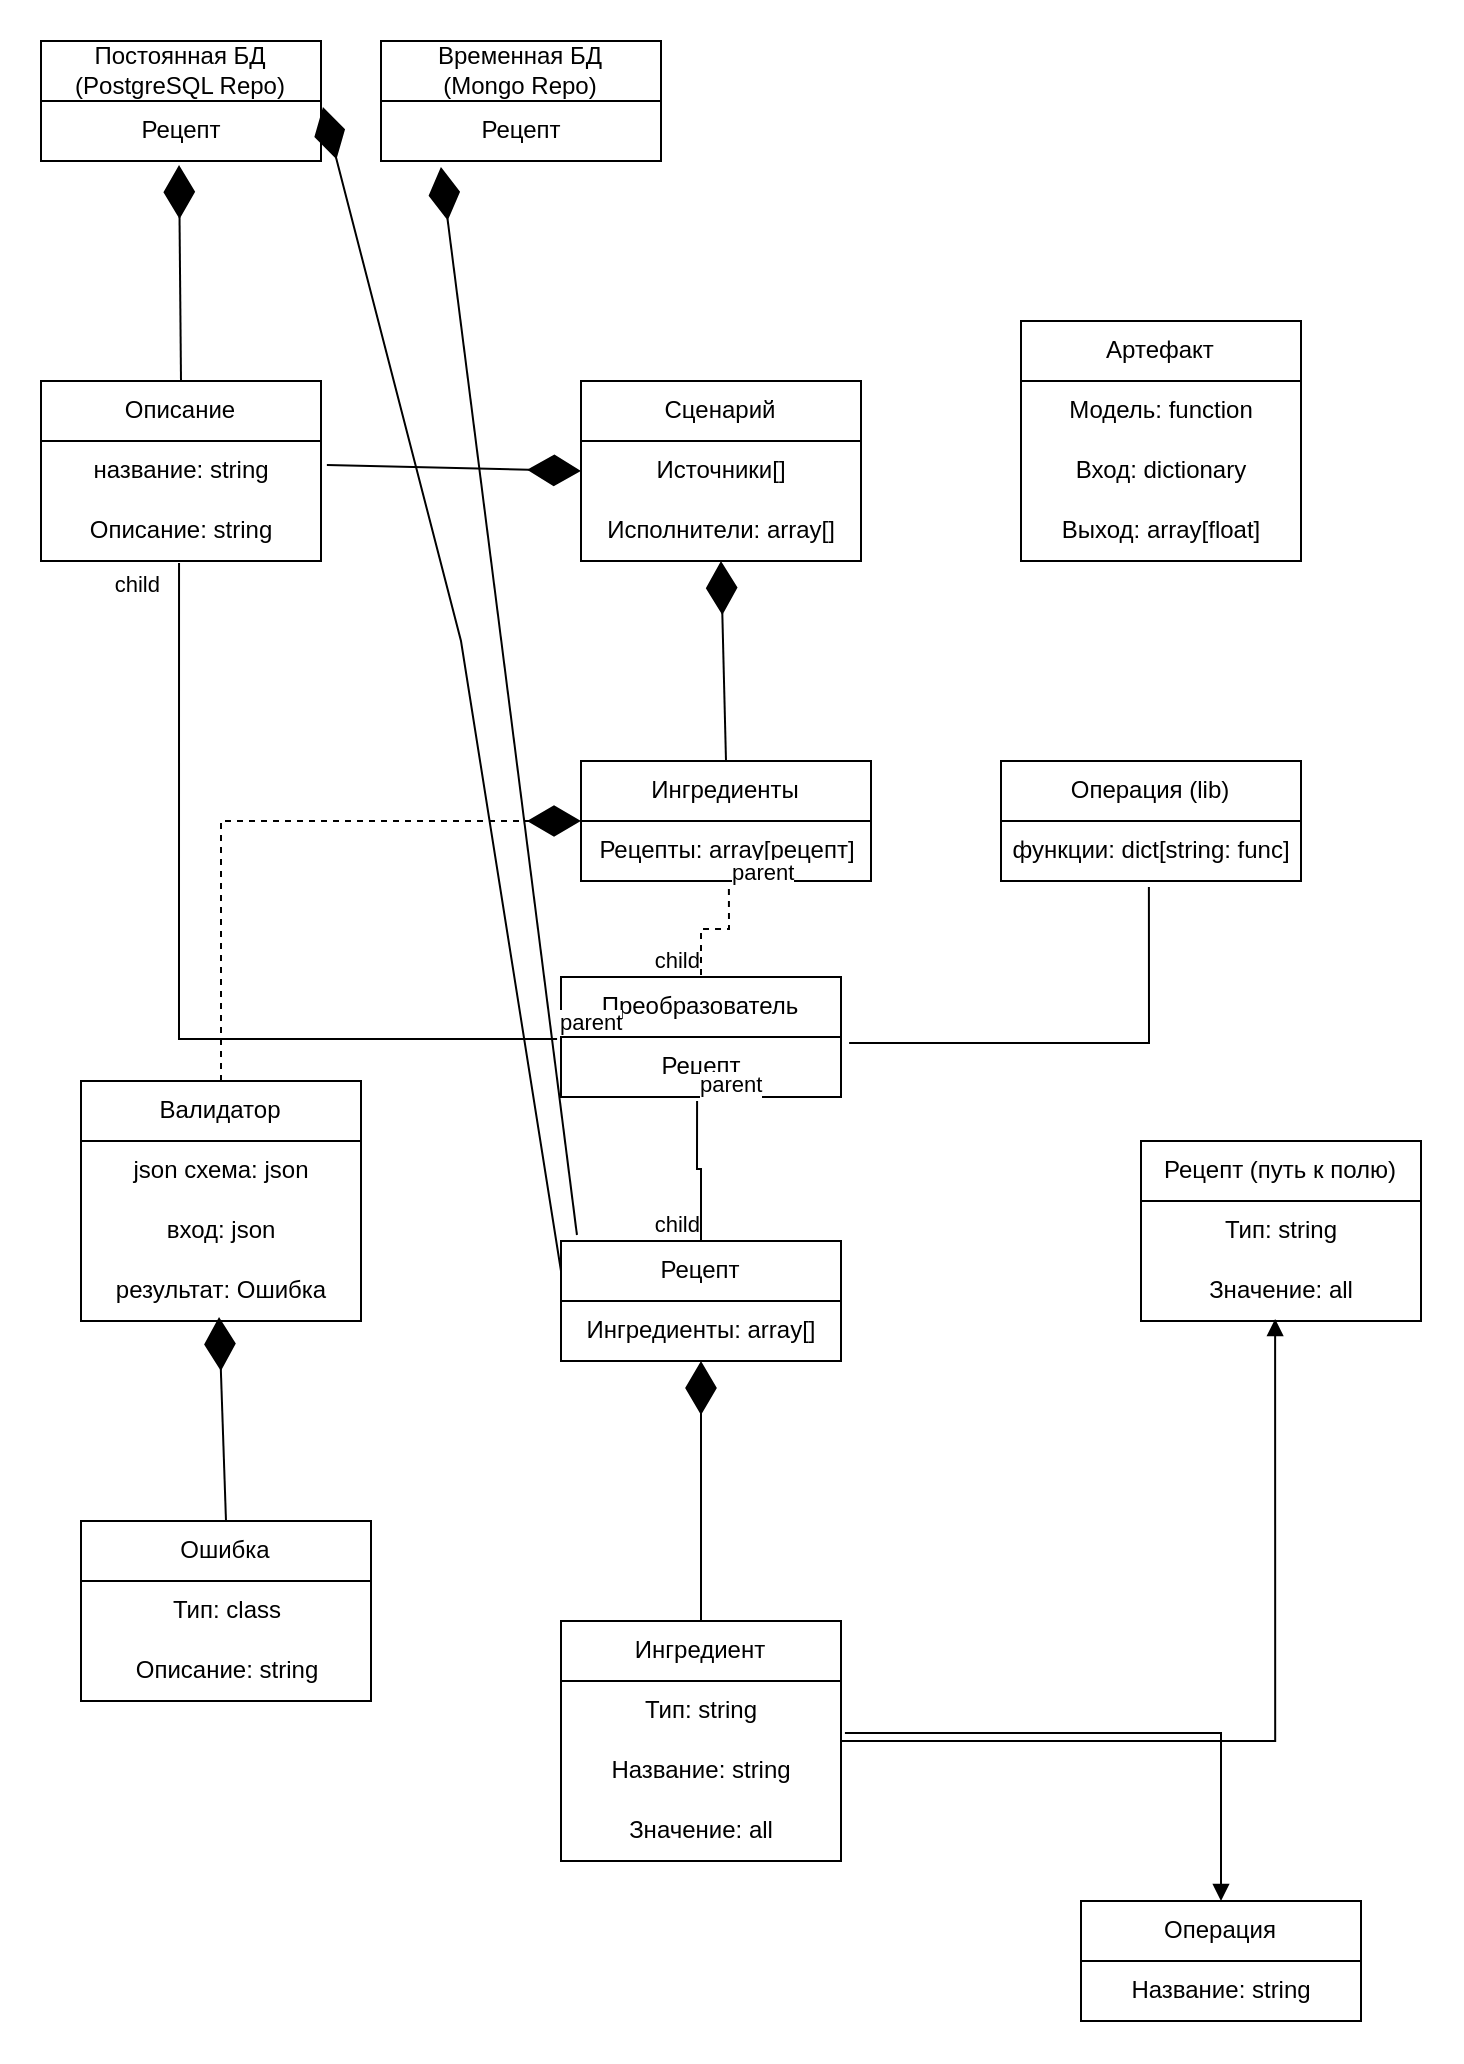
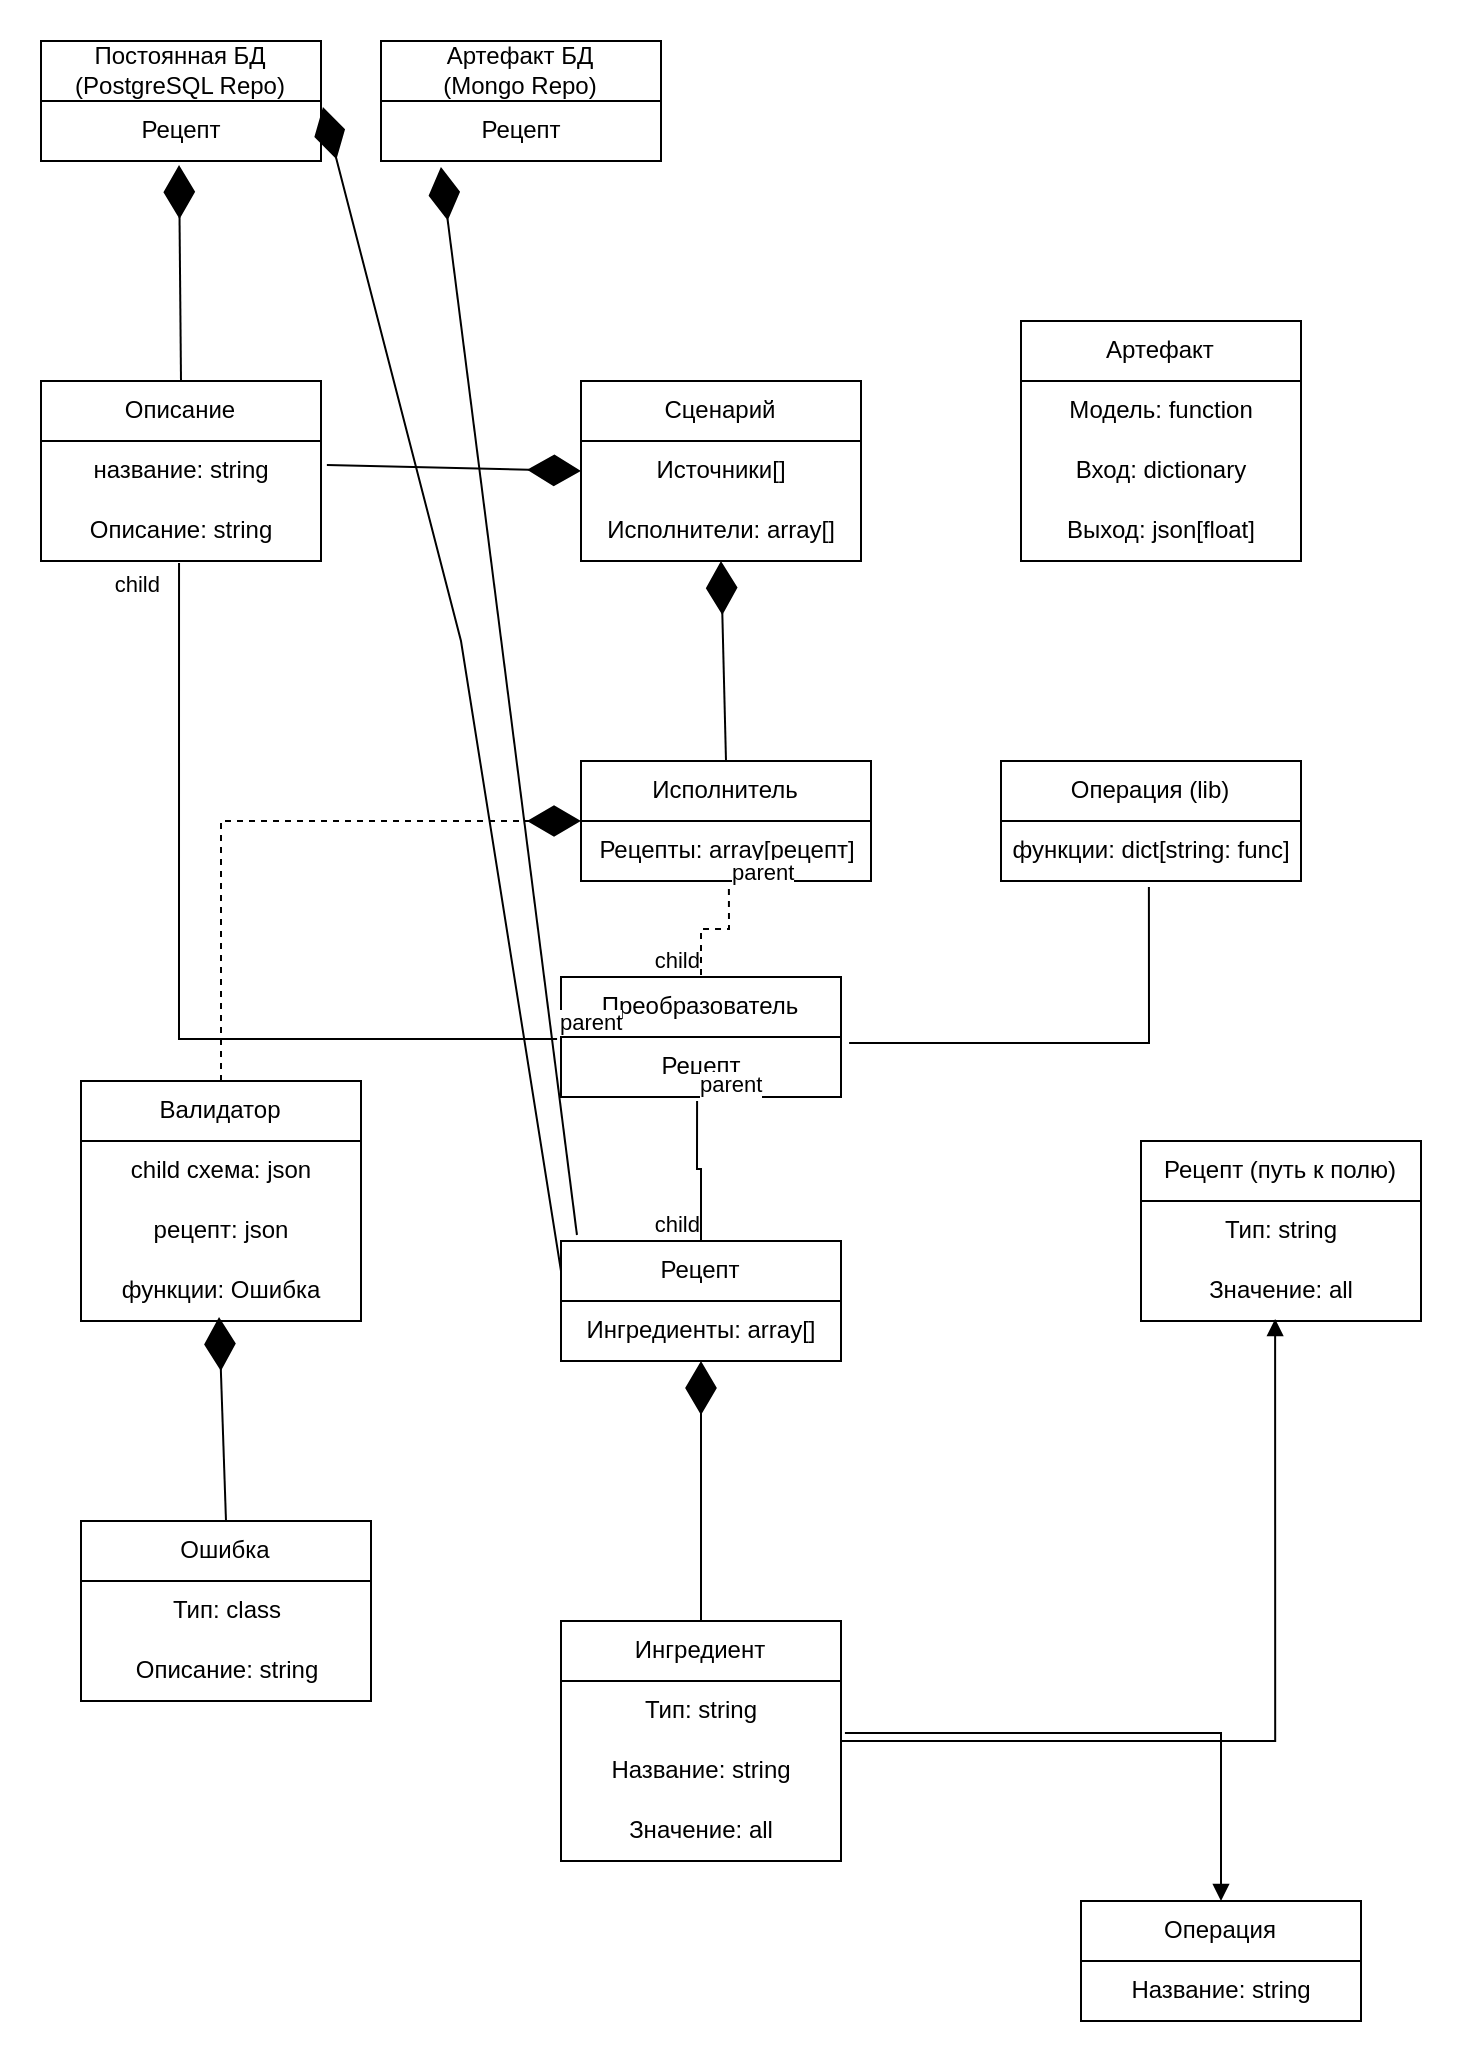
(521, 71) -> (521, 71)
(1162, 531) -> (1162, 531)
(726, 791) -> (726, 791)
(222, 1171) -> (222, 1171)
(222, 1231) -> (222, 1231)
(222, 1291) -> (222, 1291)
